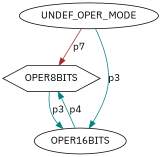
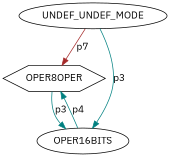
(89, 16) -> (93, 16)
(51, 78) -> (54, 78)
